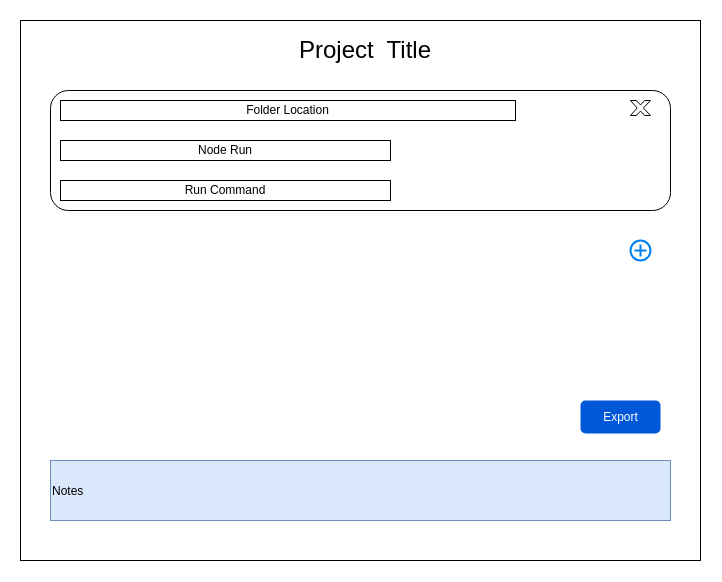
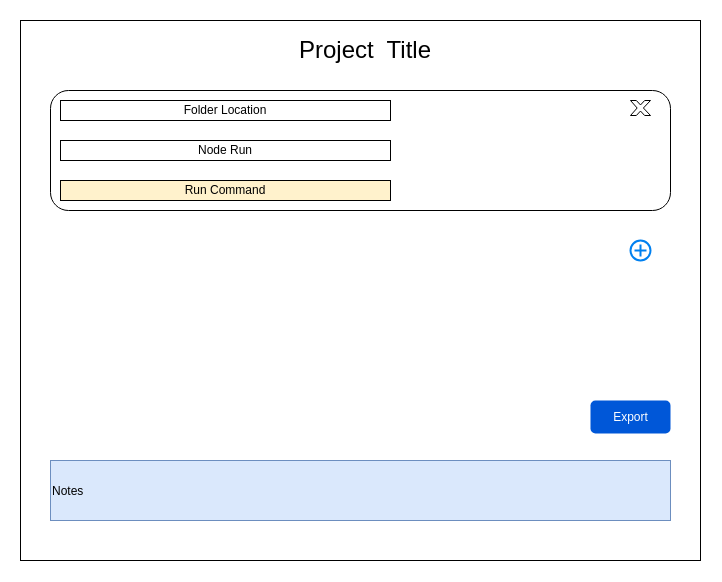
(288, 111) -> (226, 111)
(226, 191) -> (226, 191)
(621, 417) -> (631, 417)
